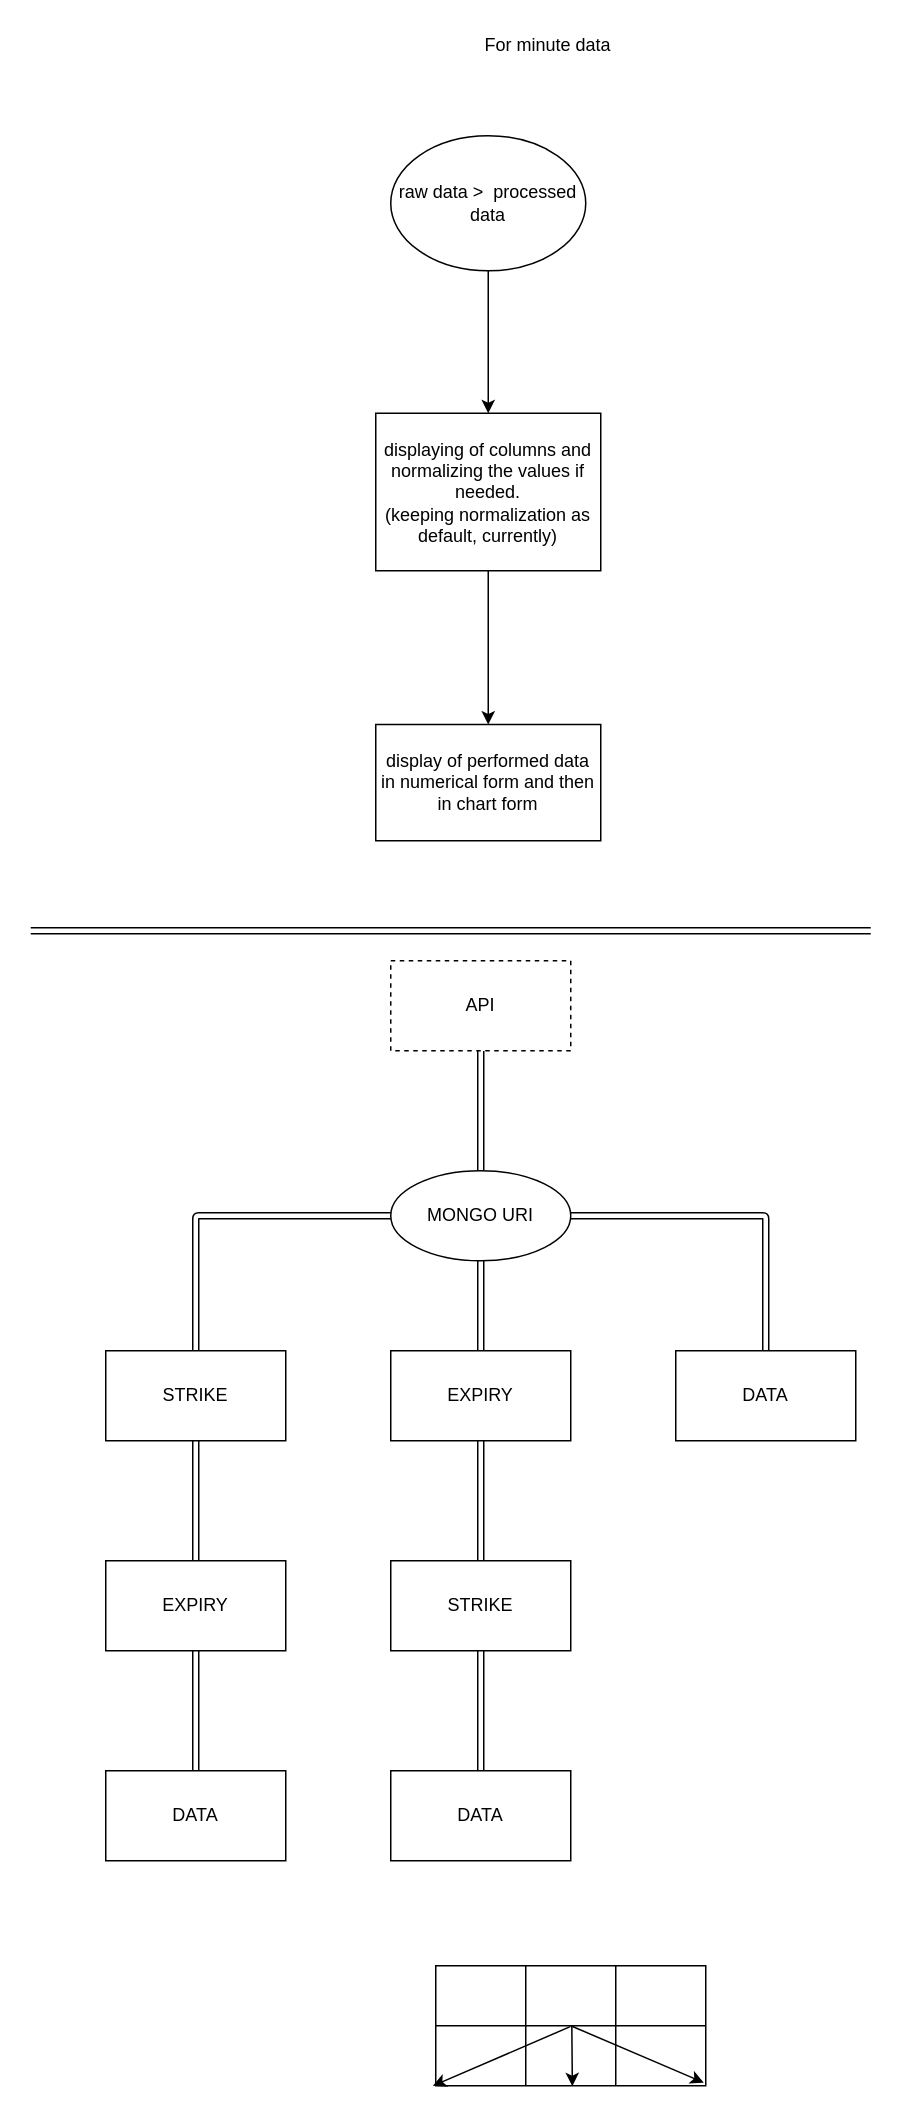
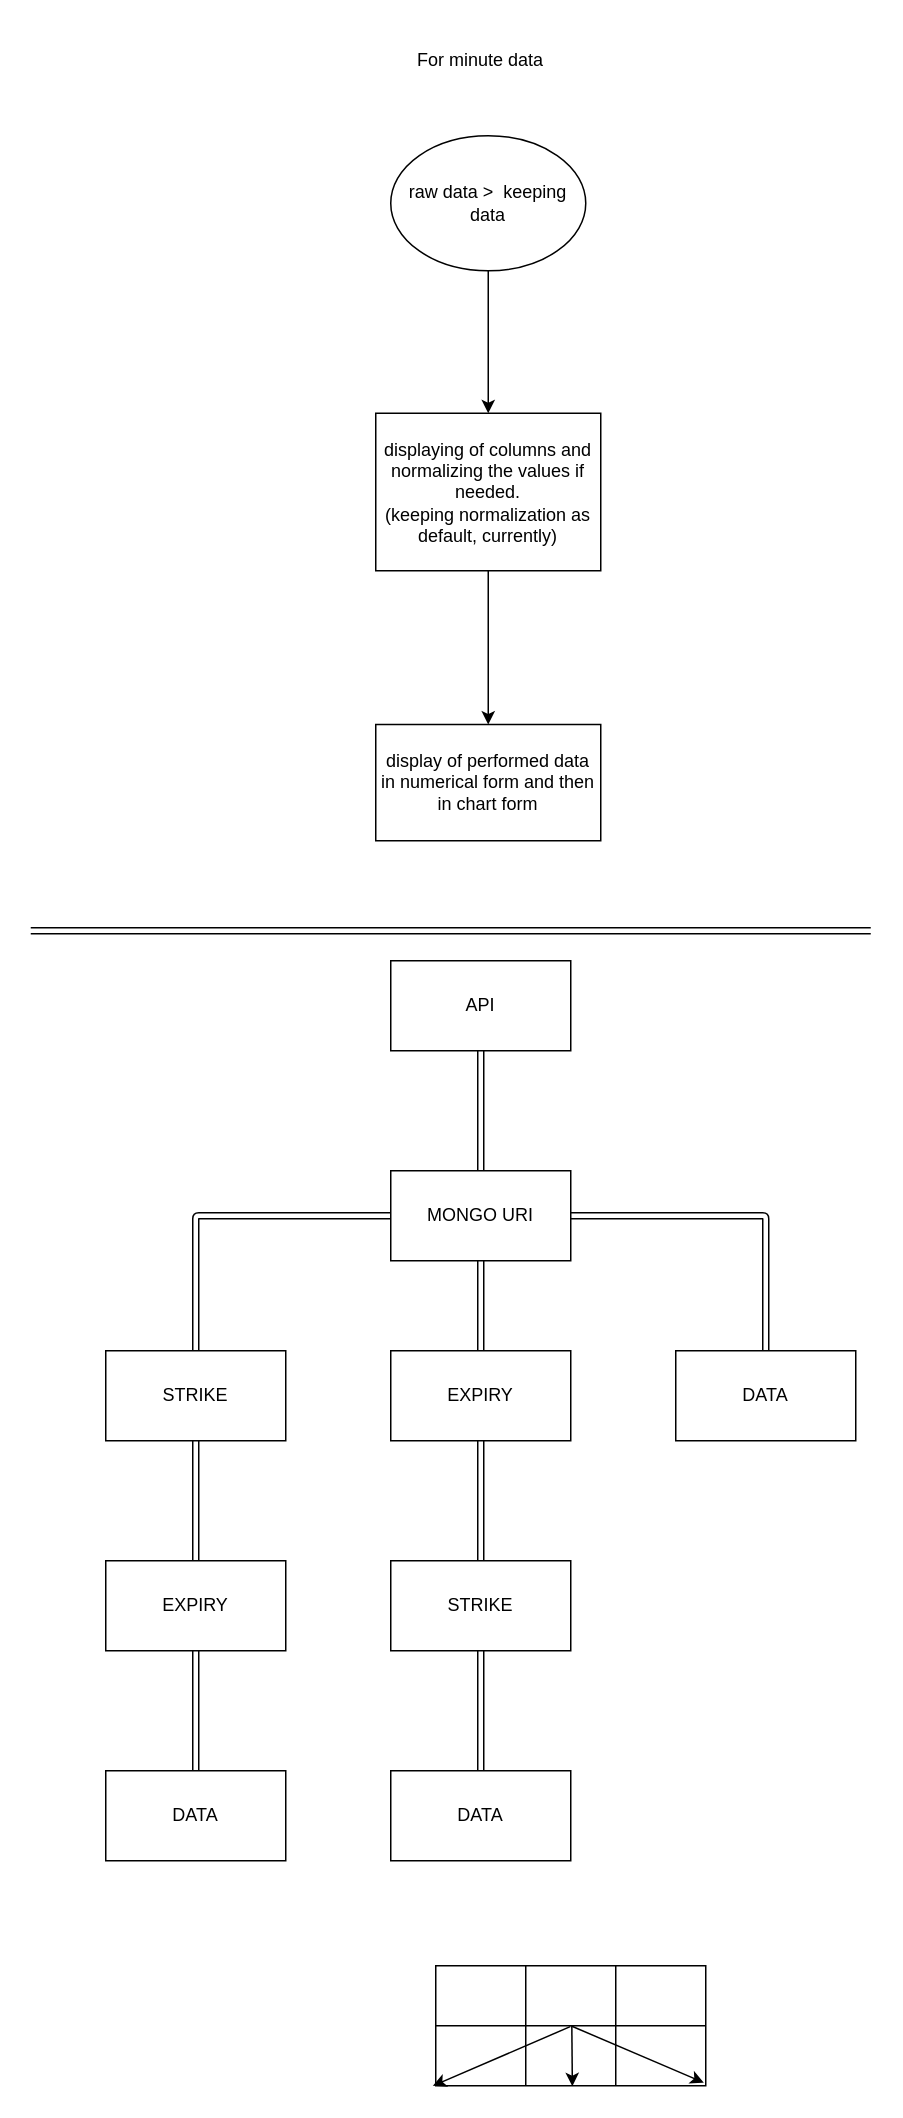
(548, 46) -> (481, 61)
(488, 203) -> (488, 203)
(481, 1006) -> (481, 1006)
(481, 1216) -> (481, 1216)
